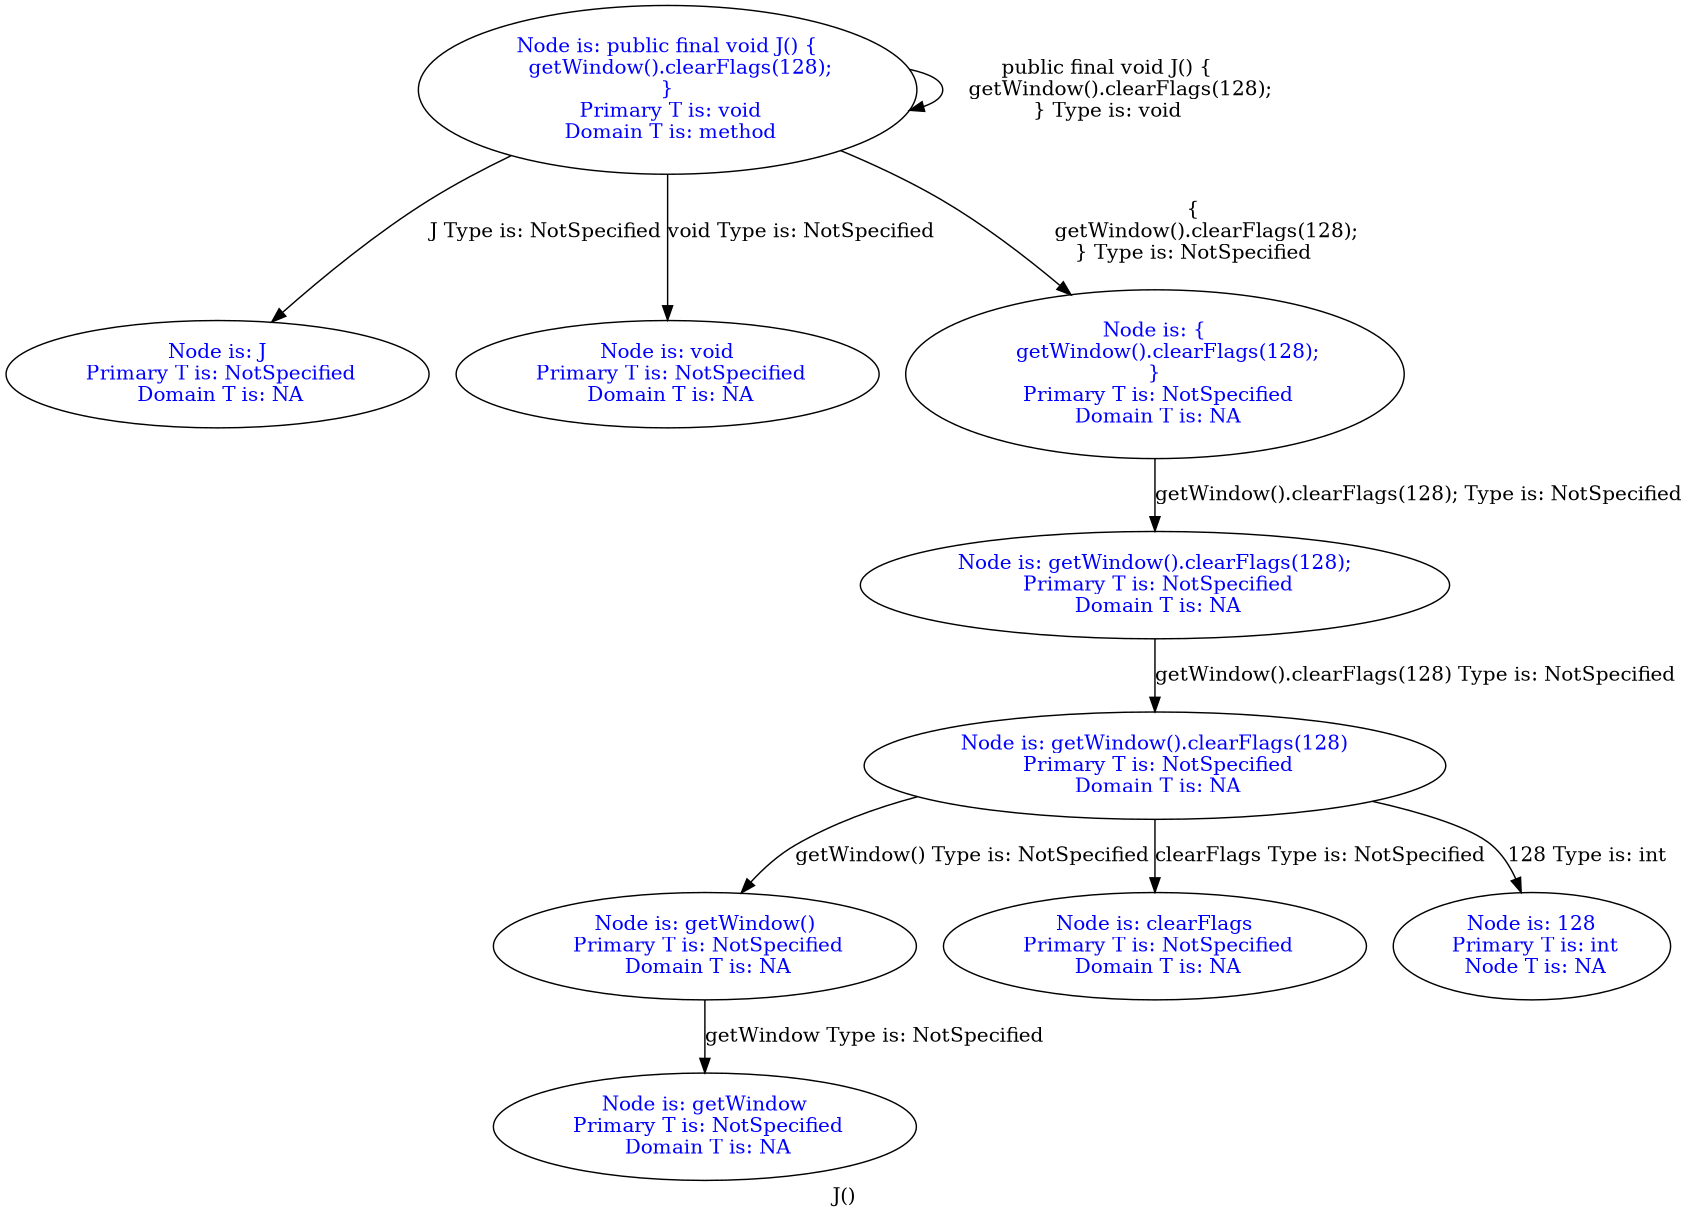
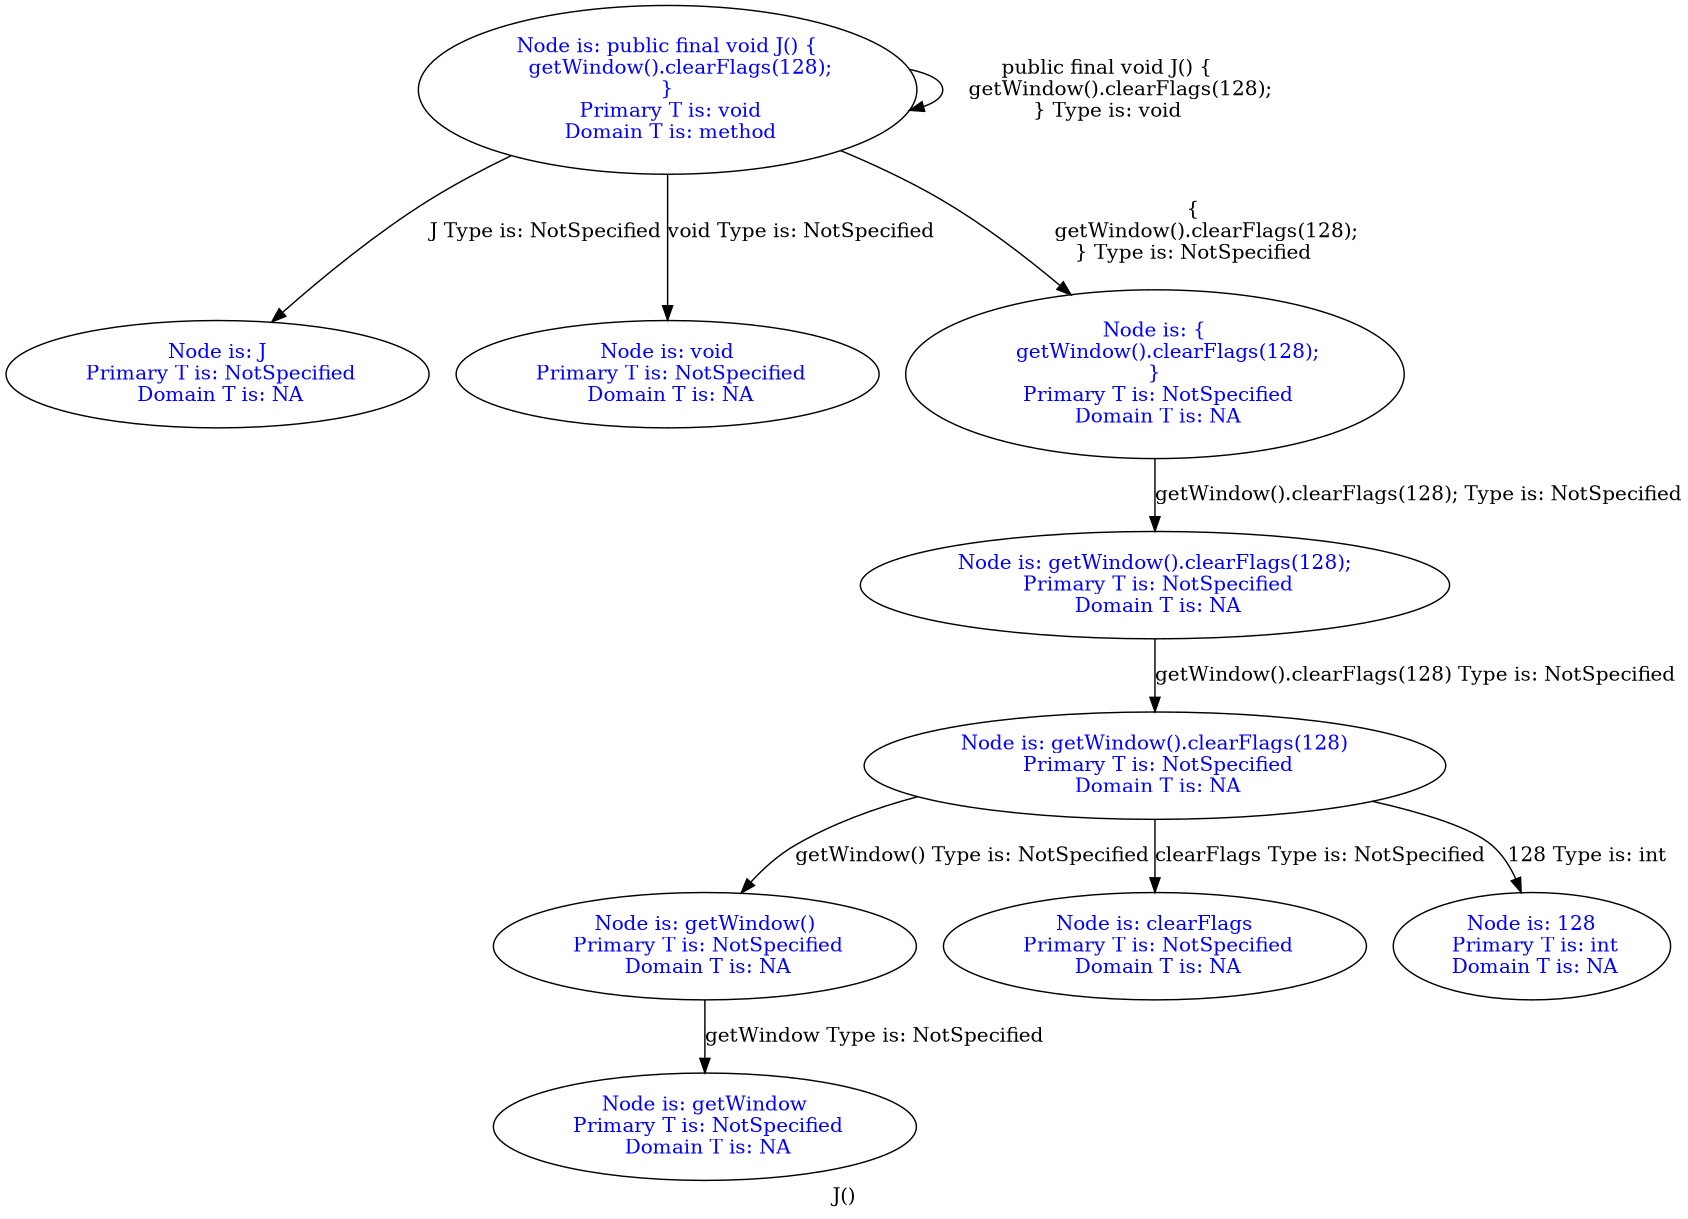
(1532, 946) -> (1532, 946)
